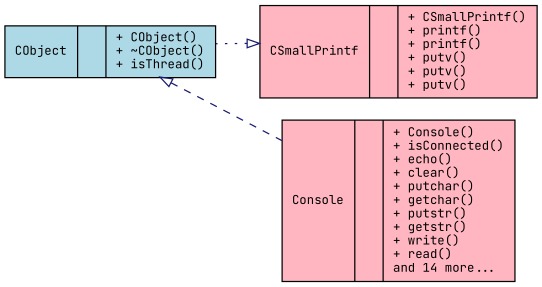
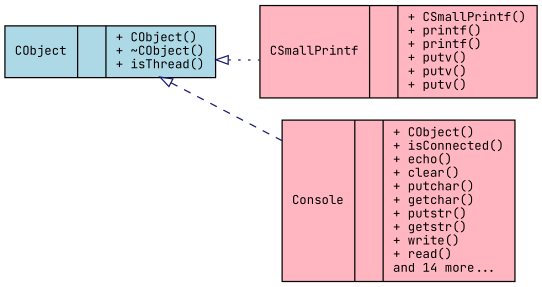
(231, 44) -> (244, 60)
(434, 132) -> (434, 132)
